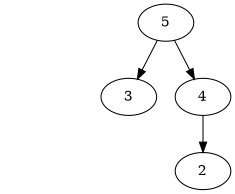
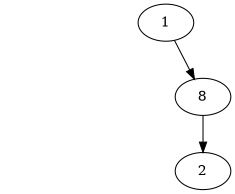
(166, 23) -> (166, 23)
(129, 97) -> none
(203, 97) -> (203, 97)
